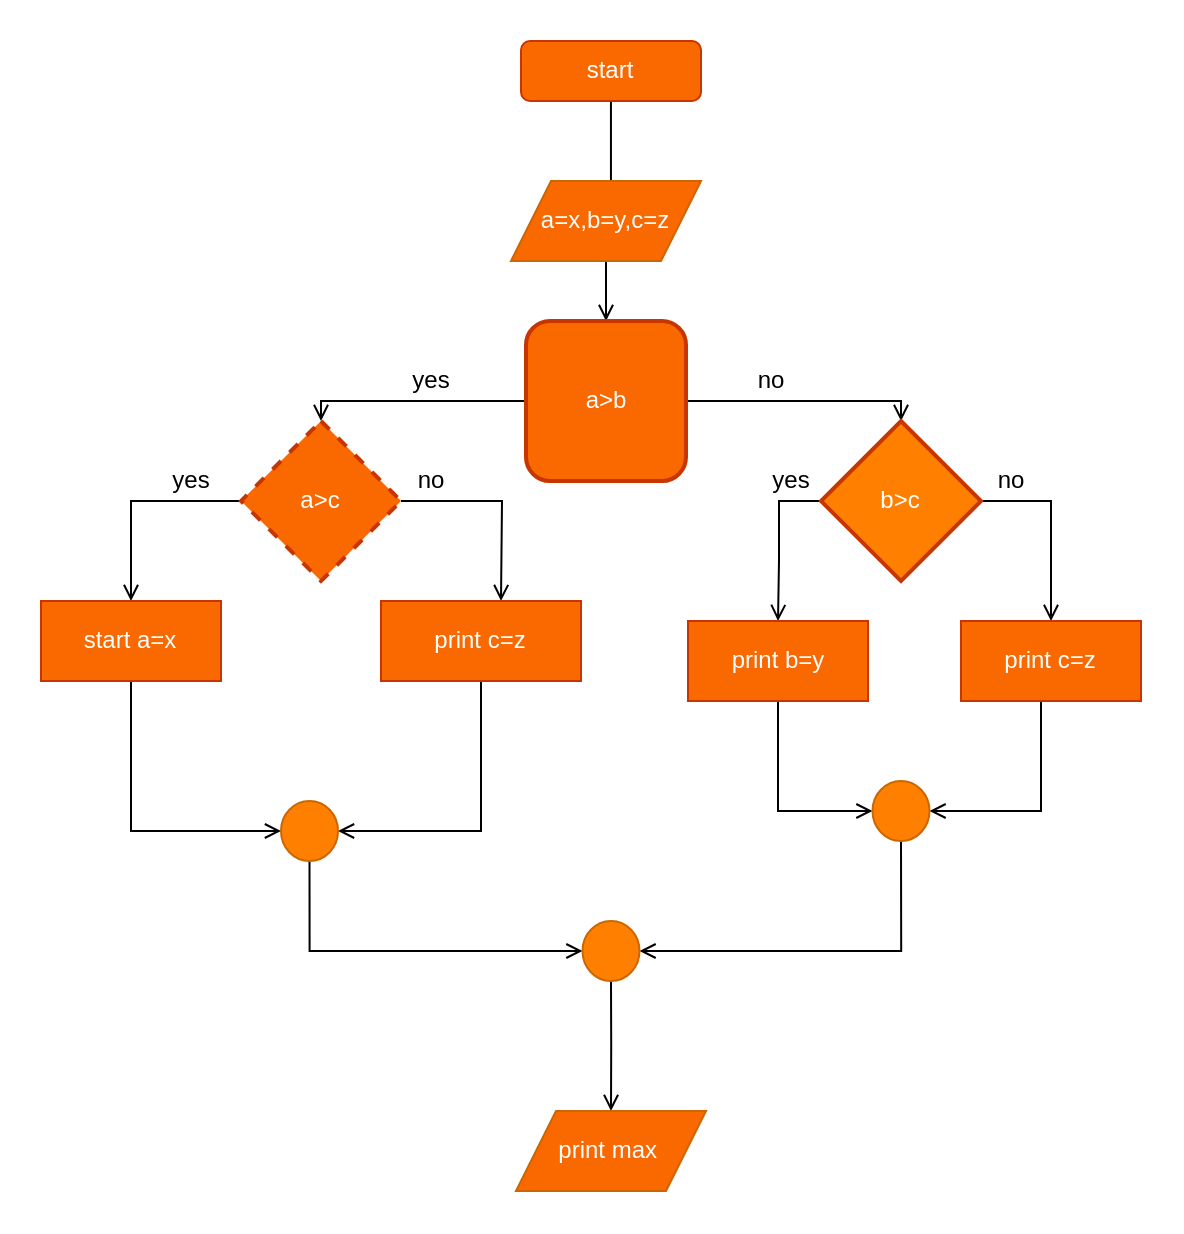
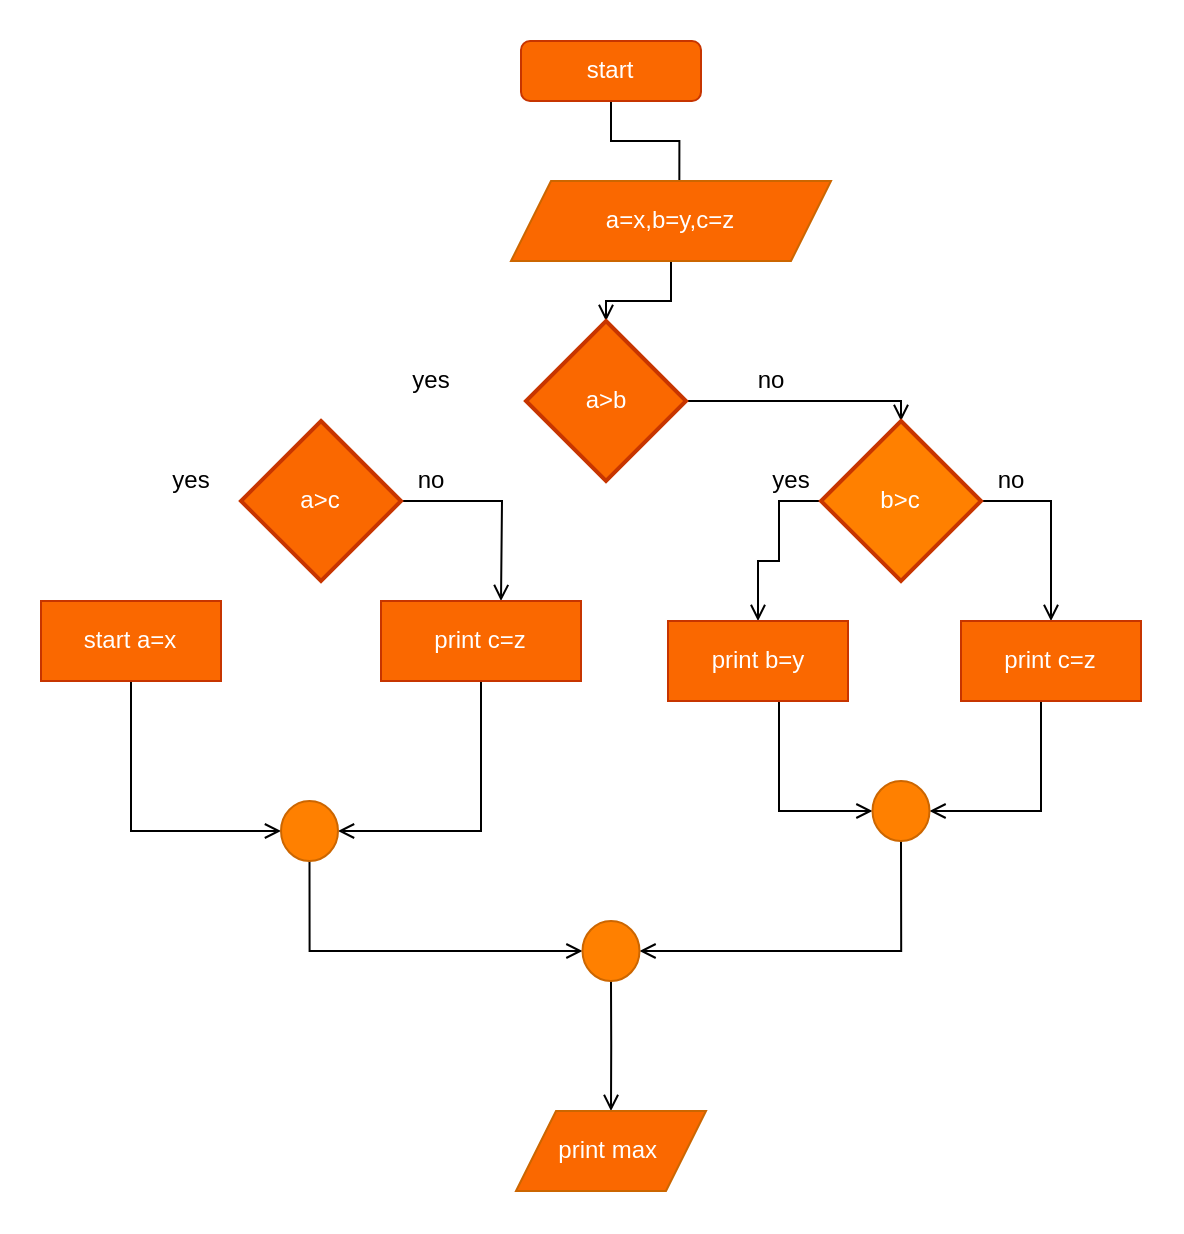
(606, 221) -> (671, 221)
(416, 401) -> none
(606, 401) -> (606, 401)
(138, 501) -> none
(321, 501) -> (321, 501)
(778, 661) -> (758, 661)
